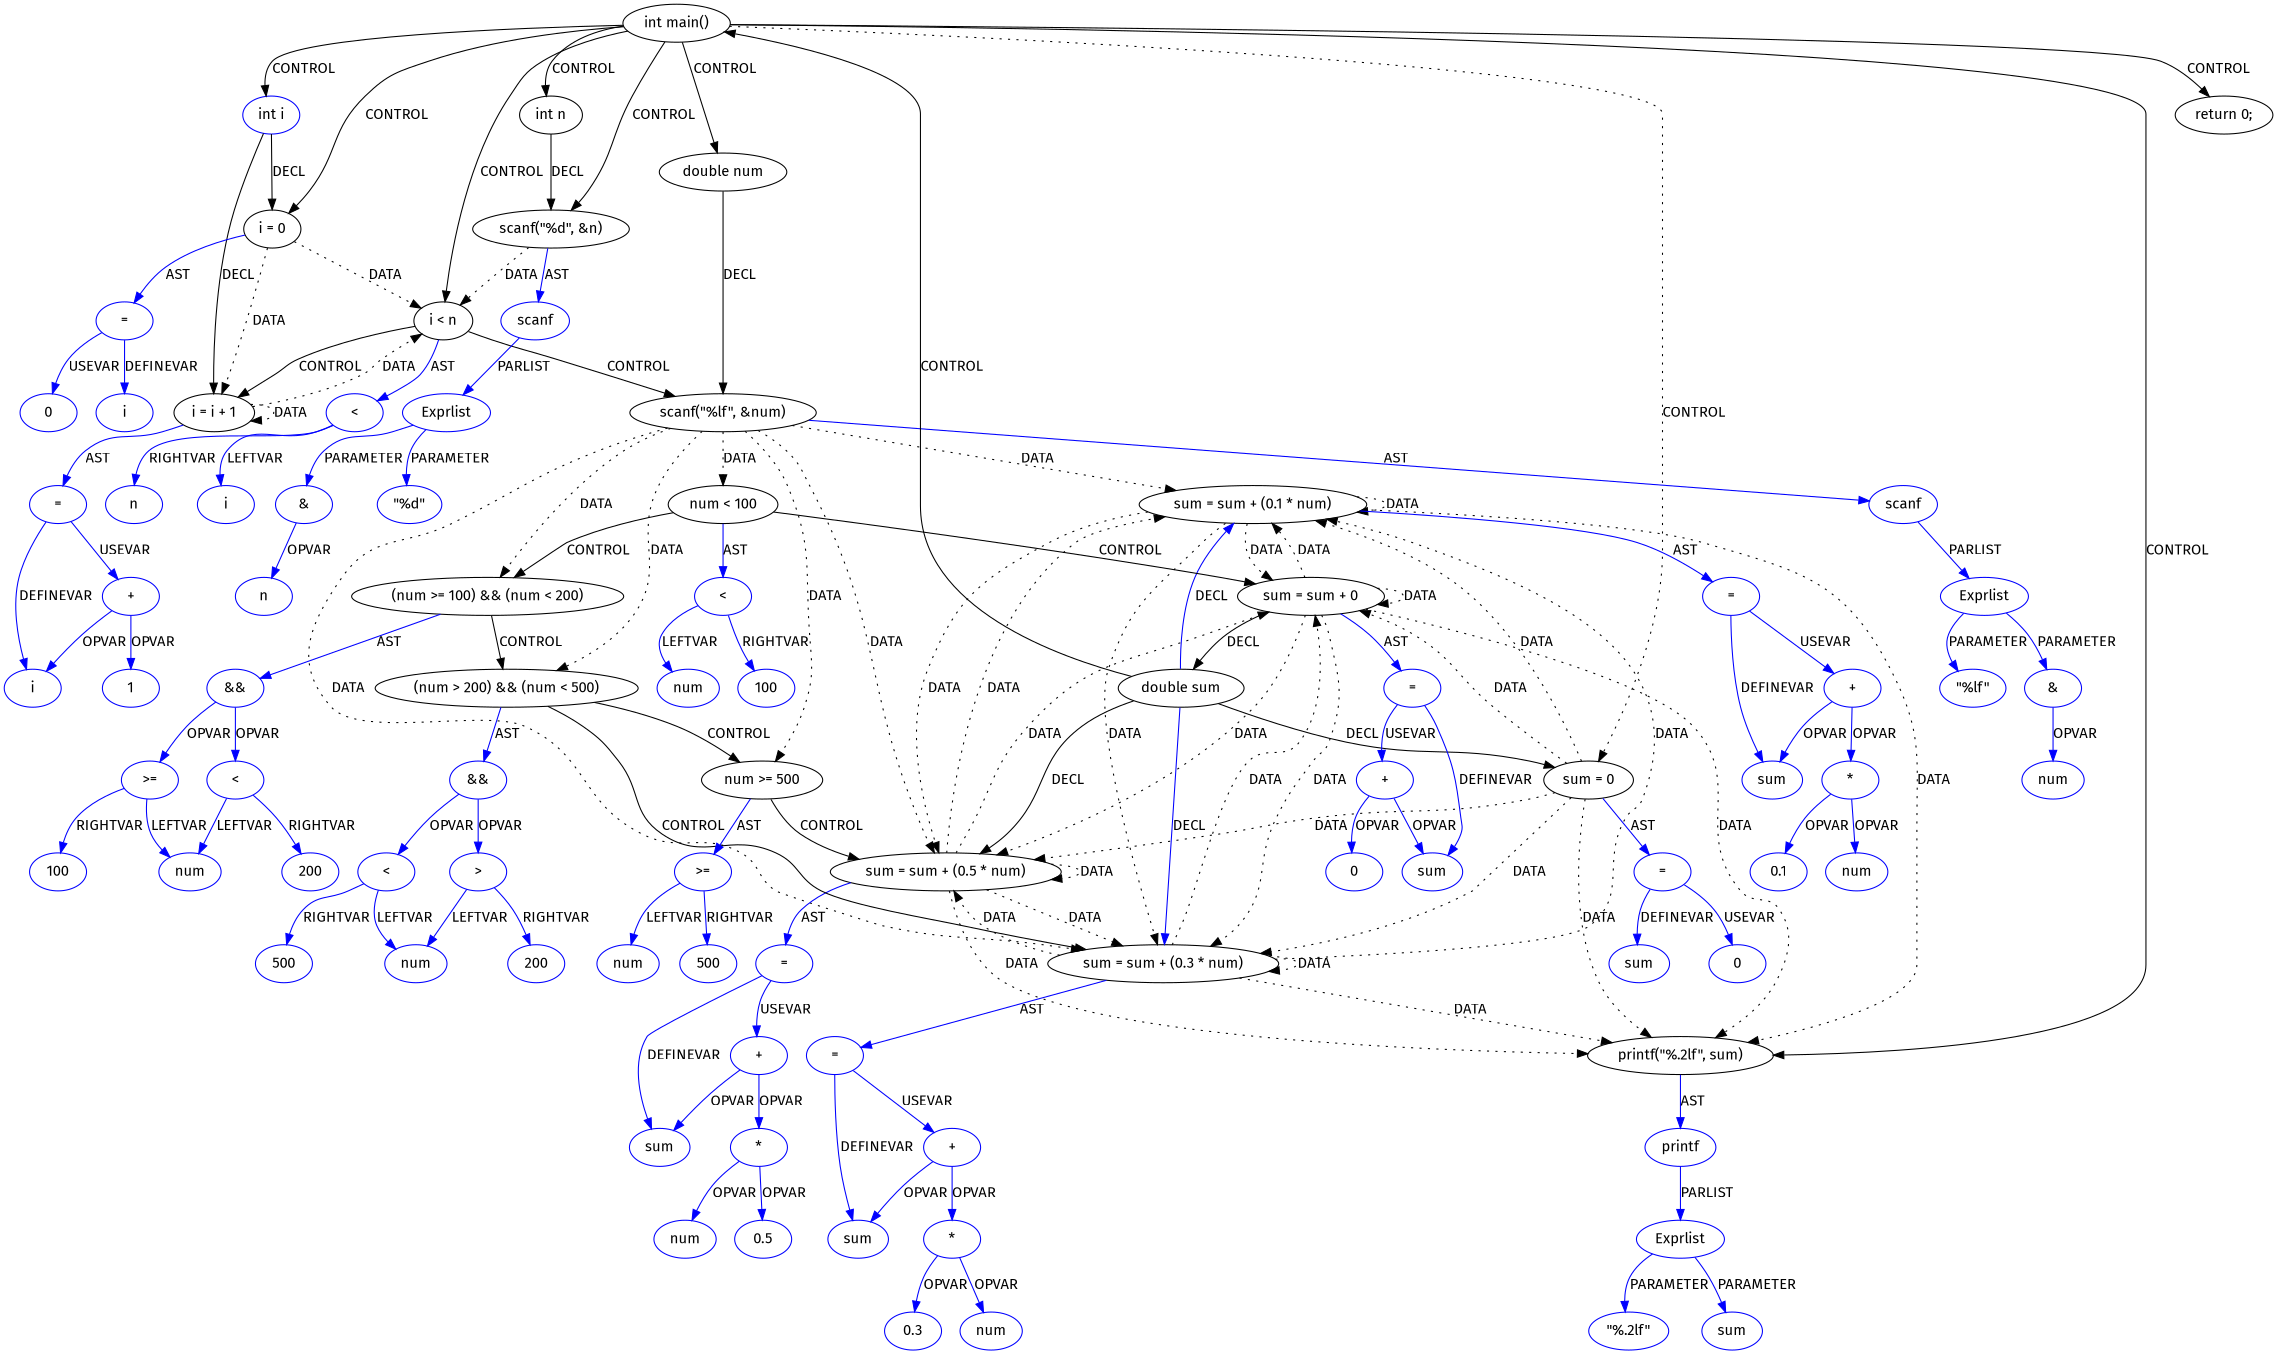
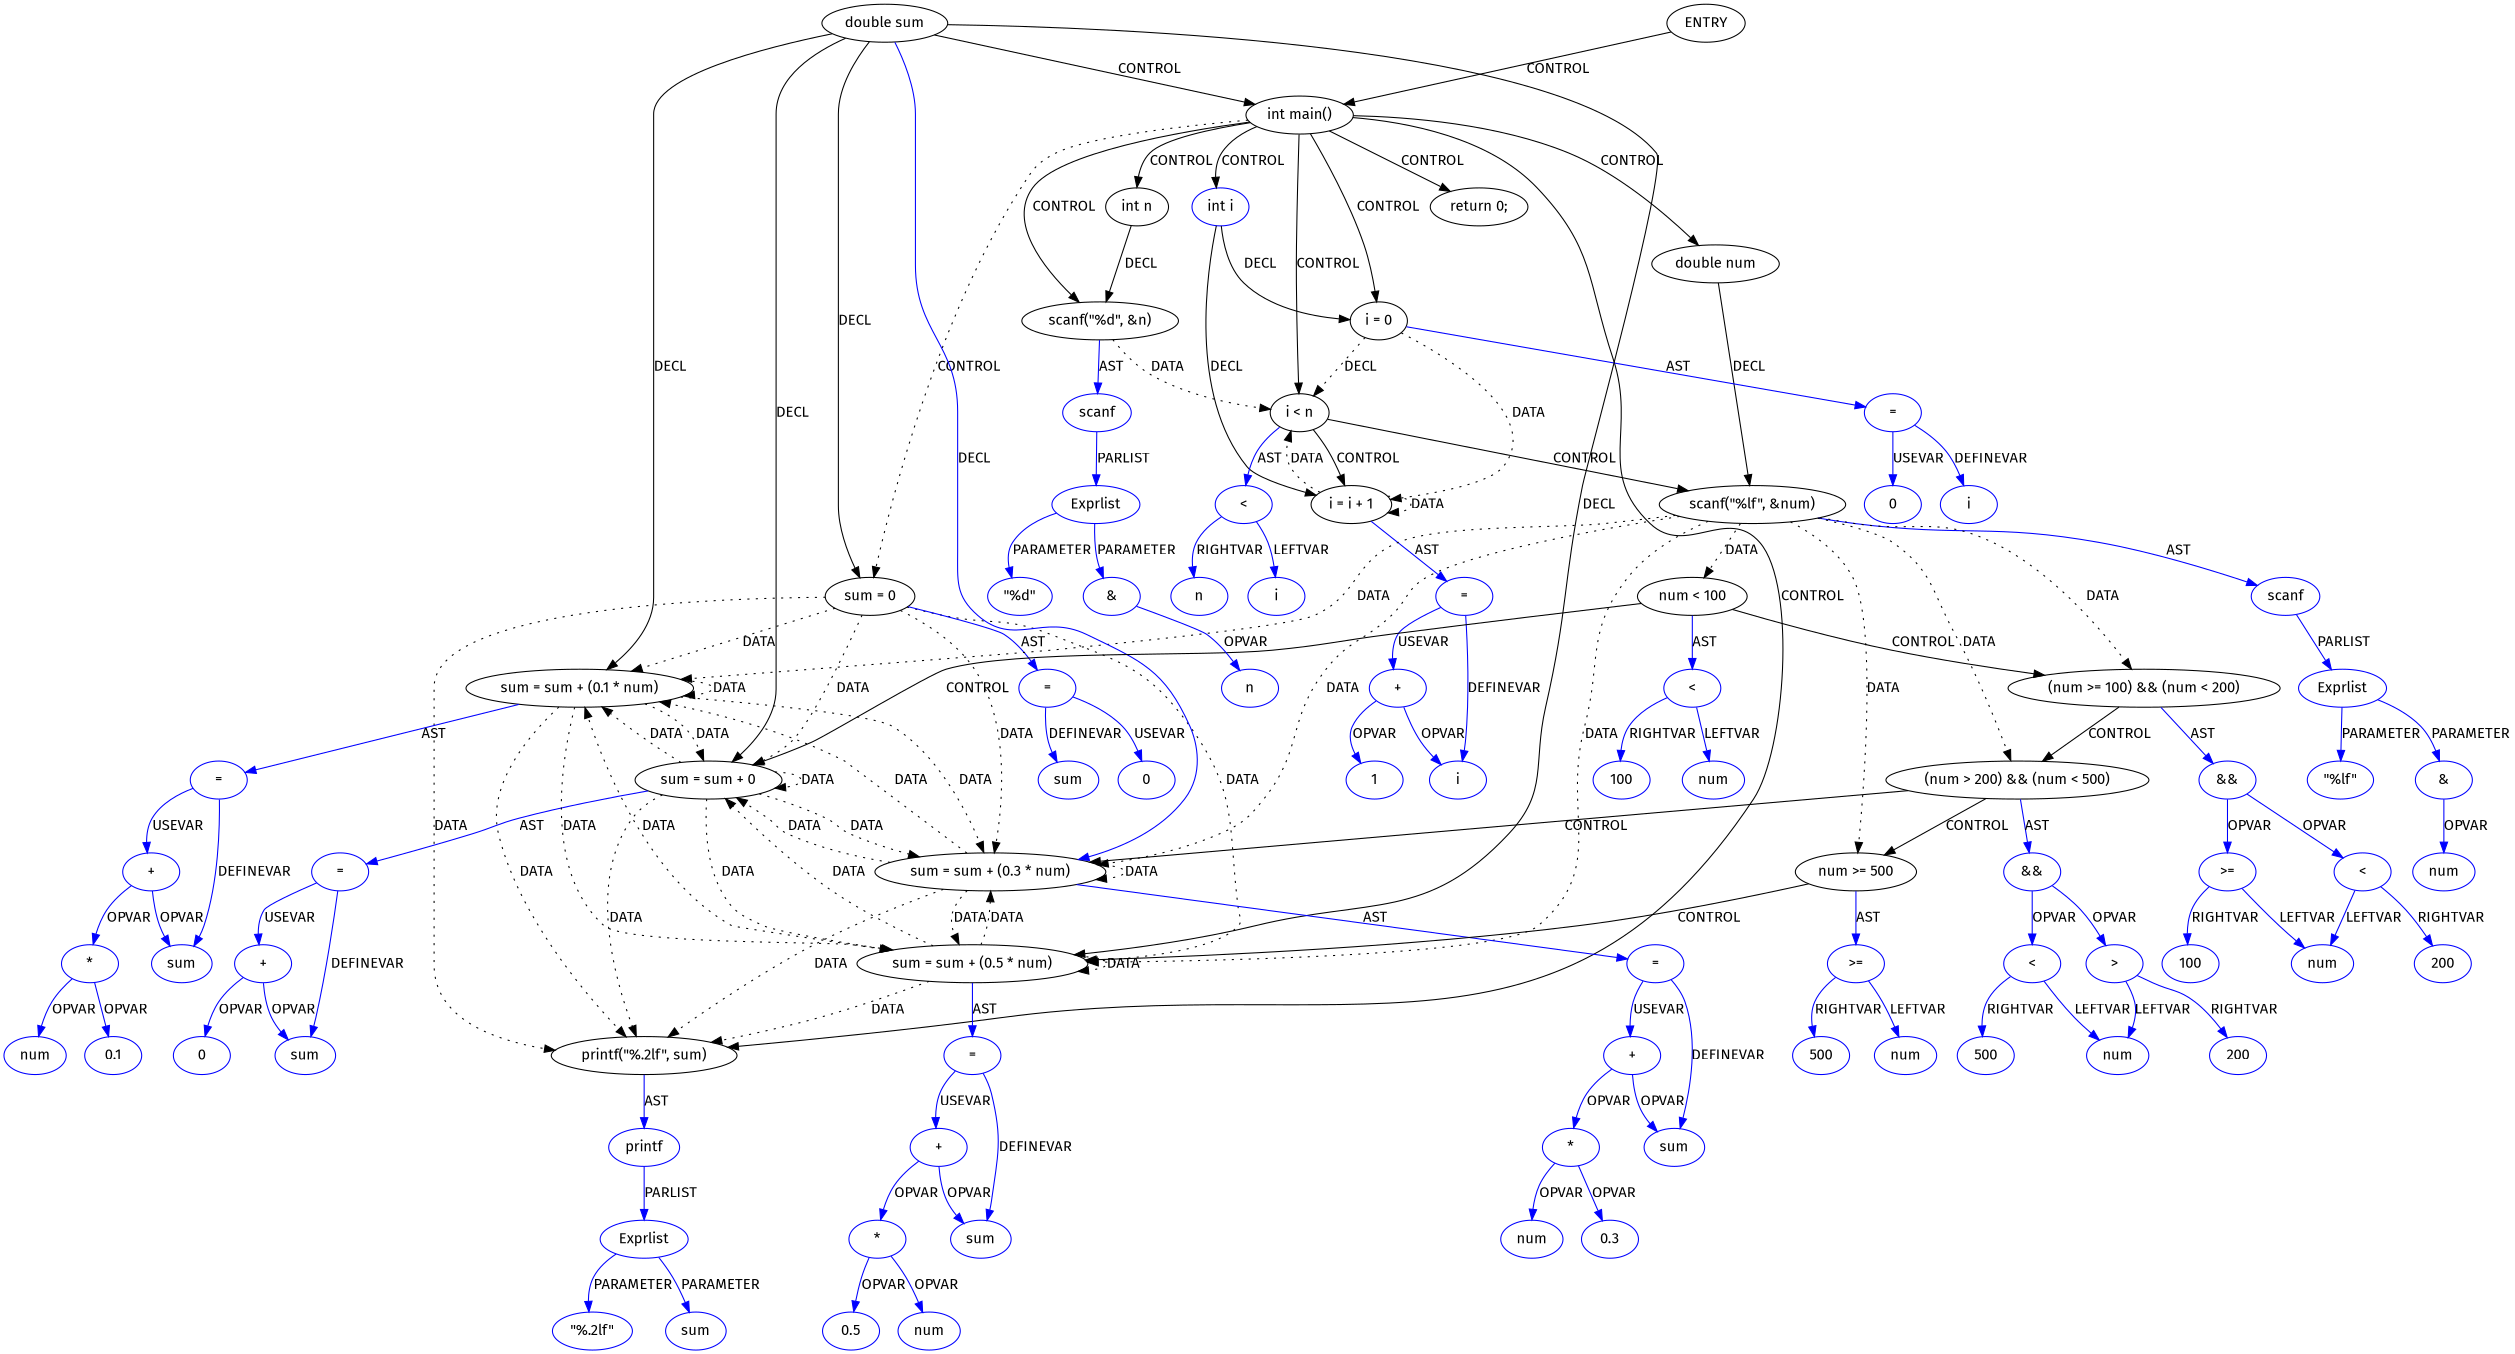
none -> (1706, 23)
(385, 275) -> (1360, 367)
(1189, 595) -> (654, 293)
(1227, 634) -> (776, 386)
